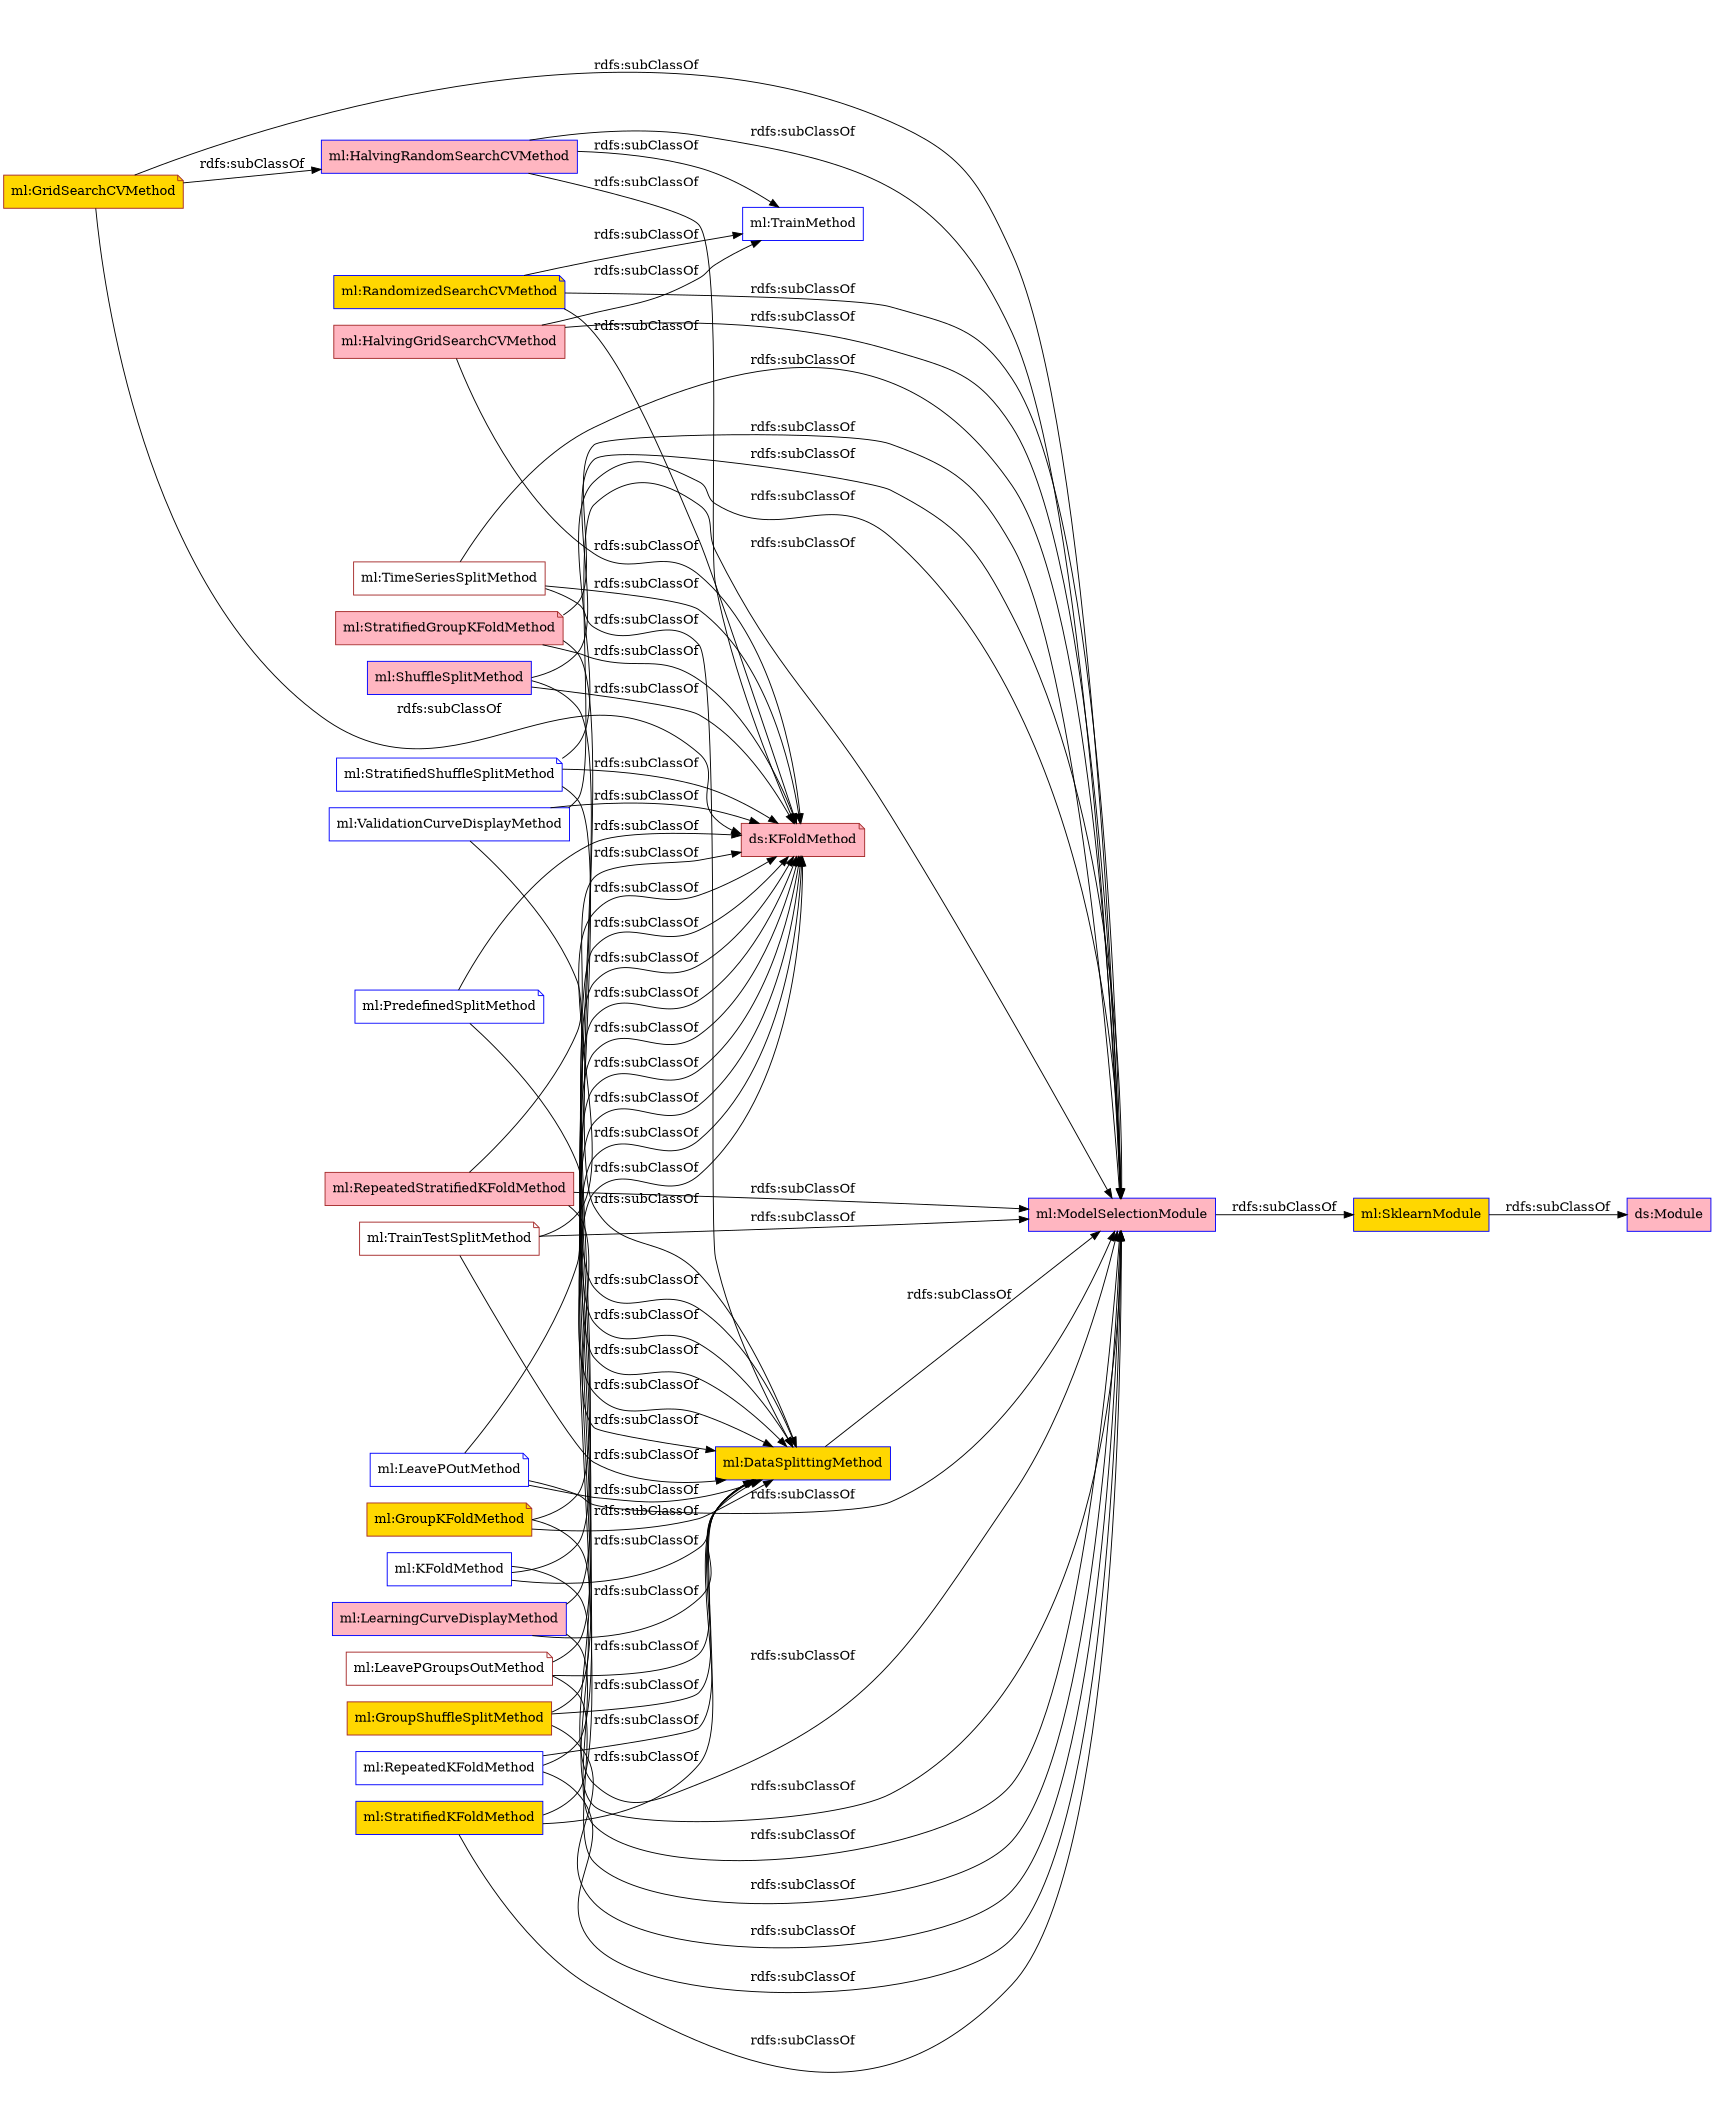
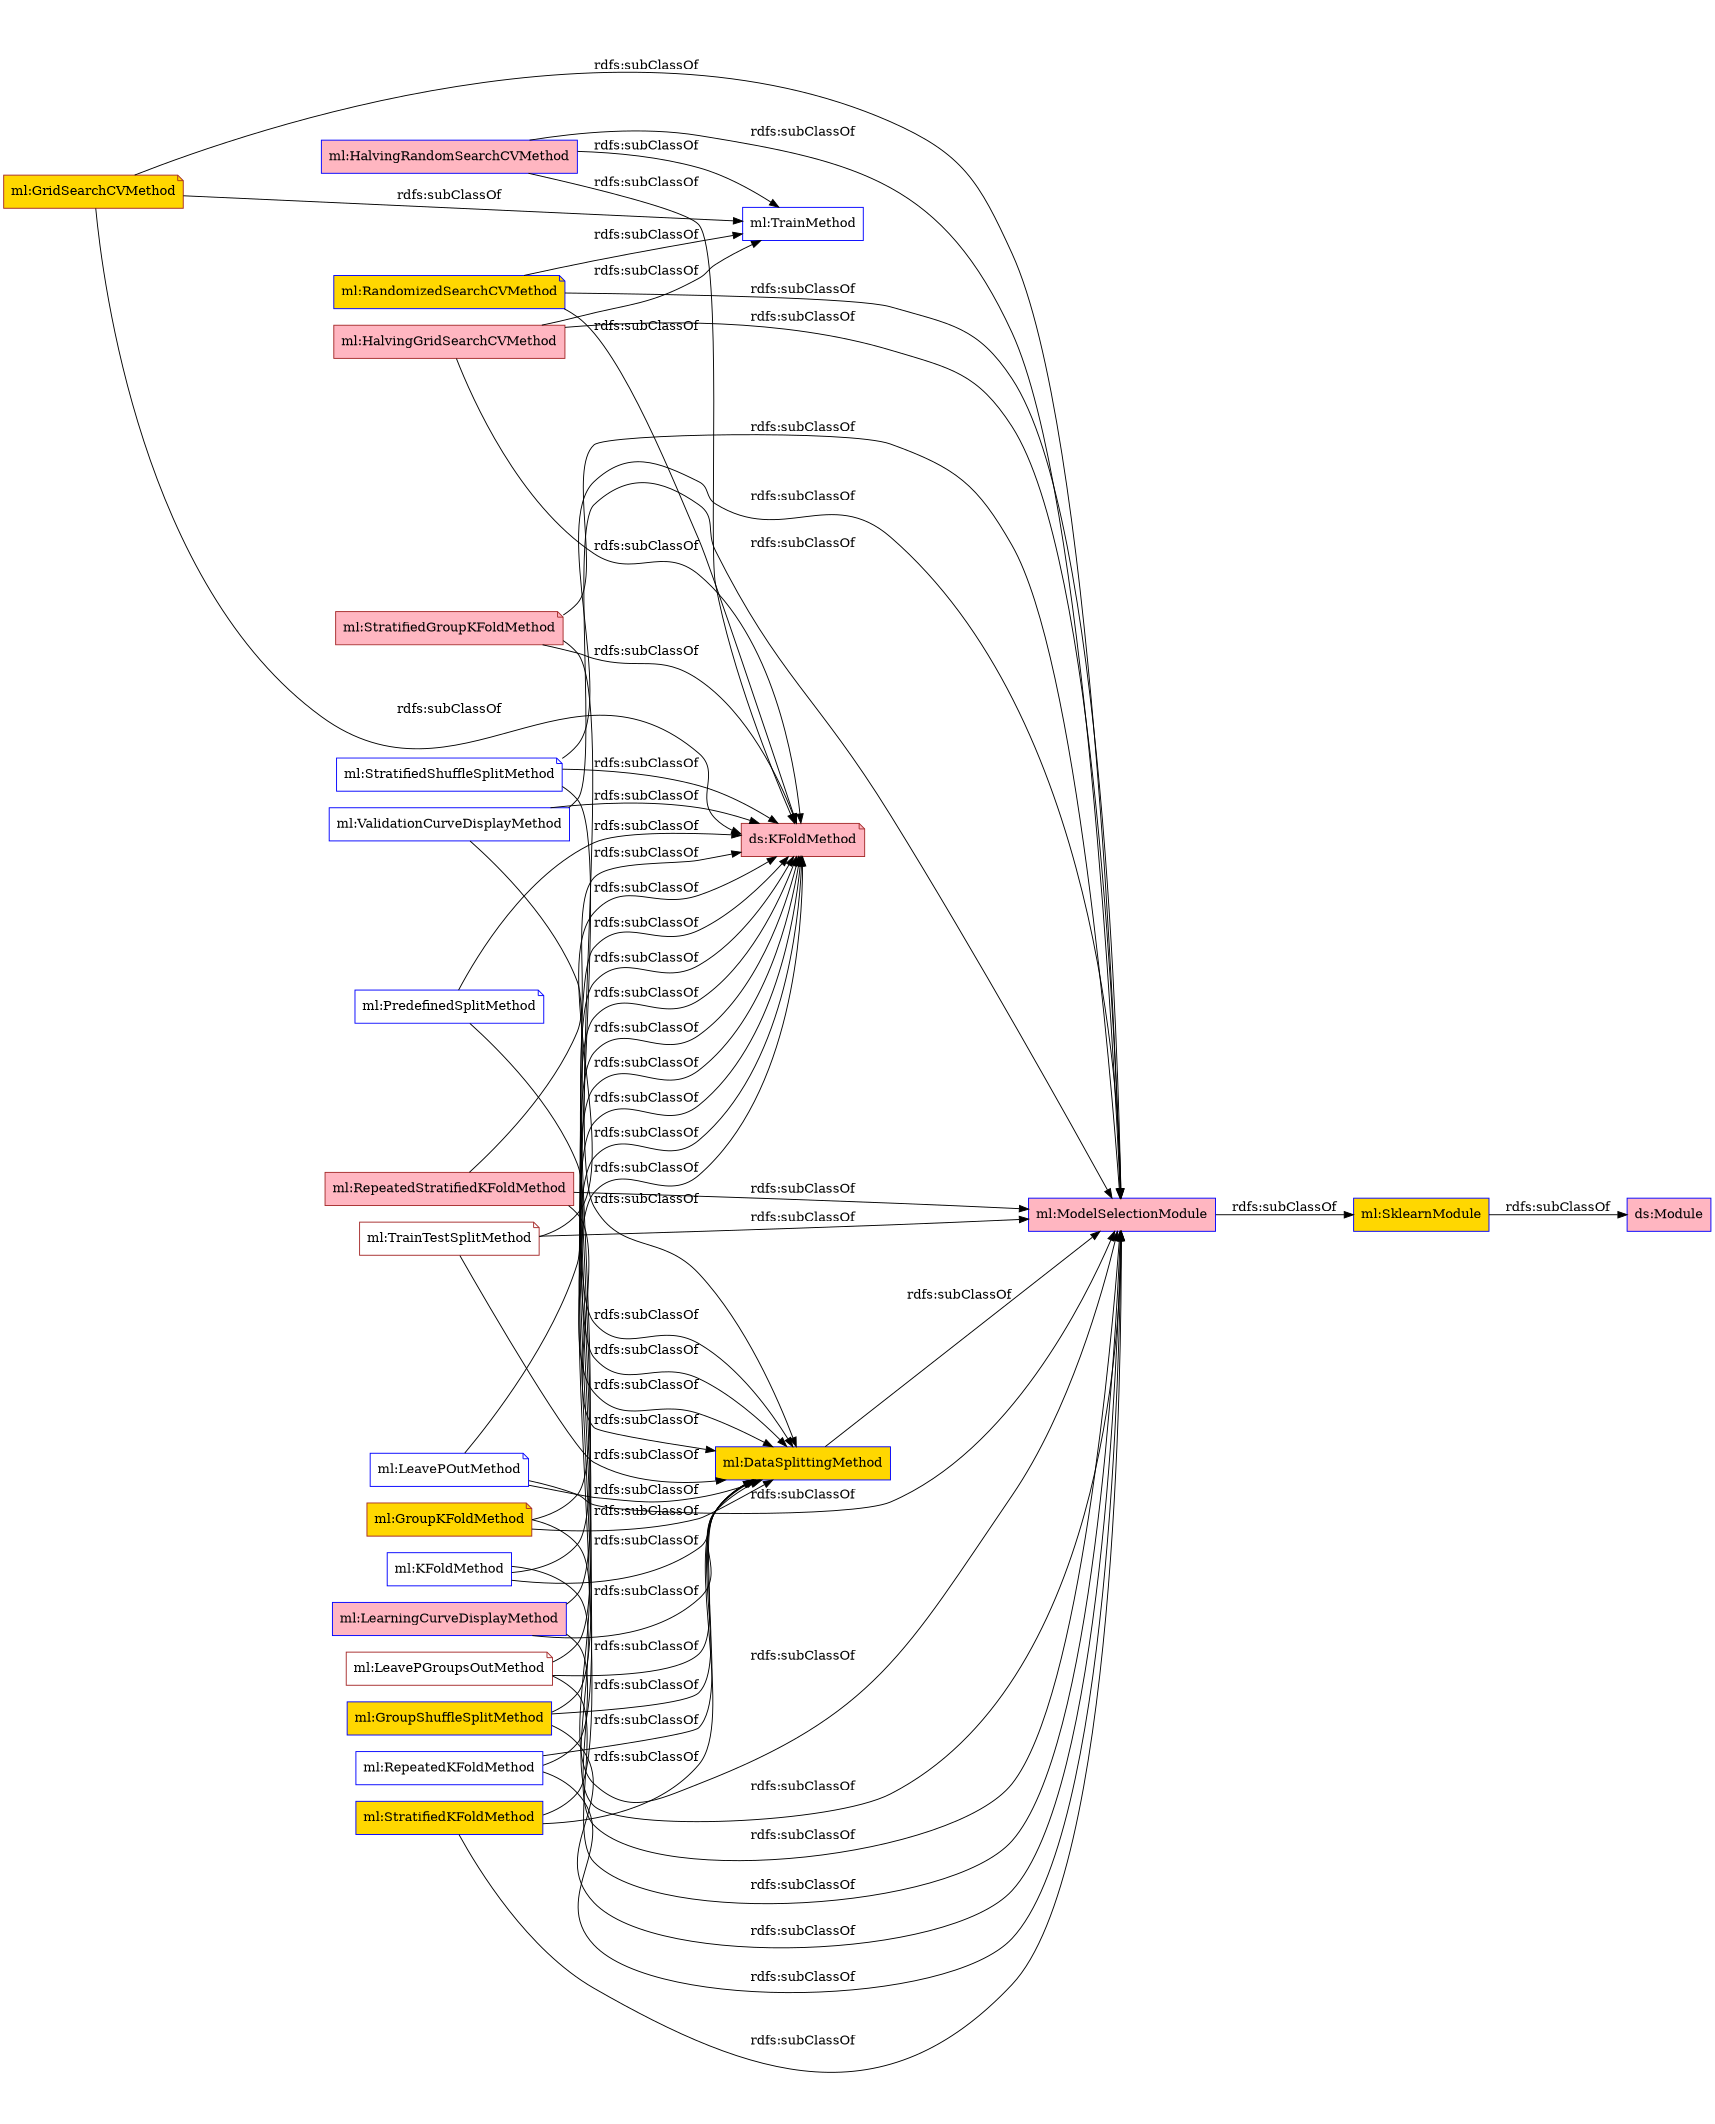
(247, 177) -> (458, 208)
(449, 578) -> none
(449, 678) -> none
(449, 1718) -> (449, 1718)
